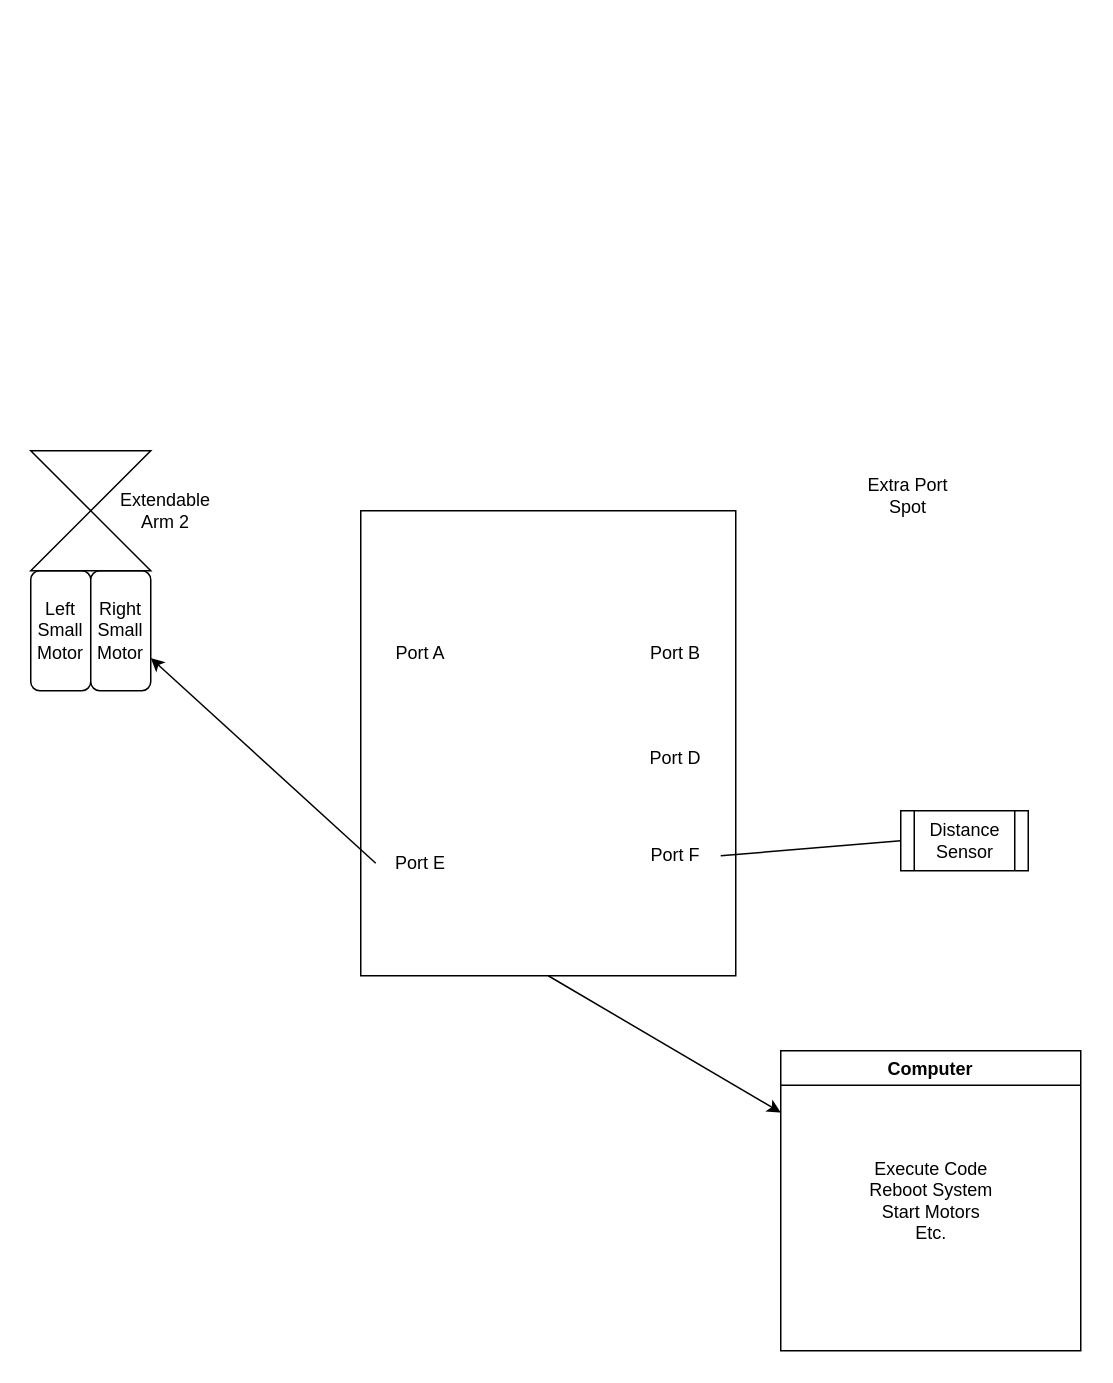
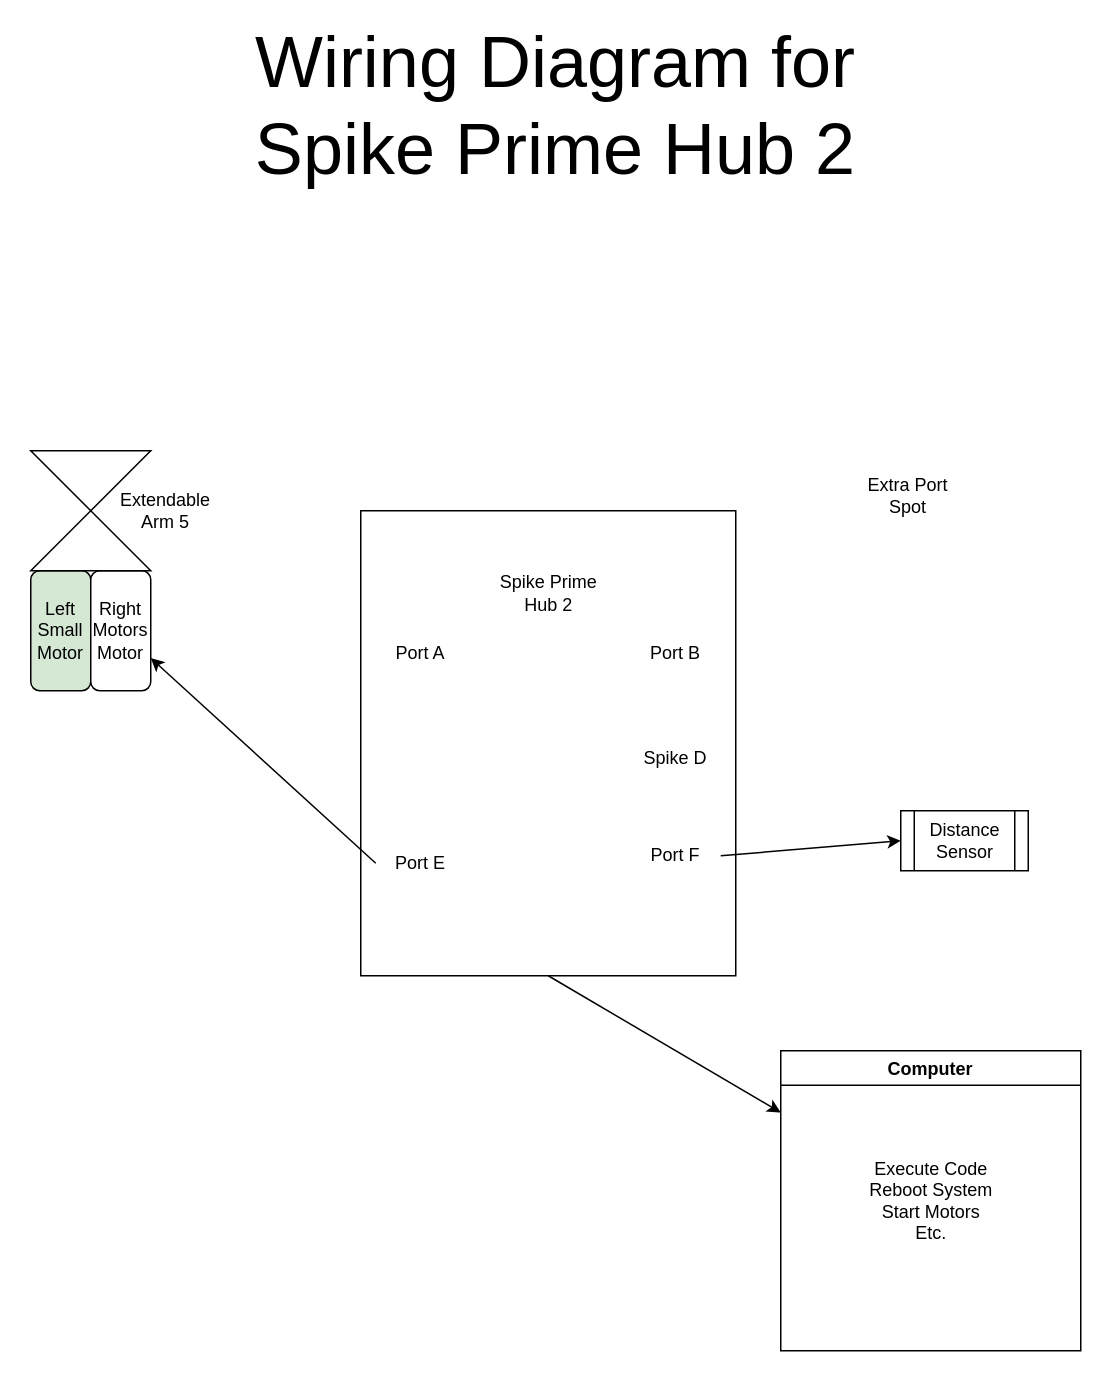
none -> (556, 106)
(166, 511) -> (166, 511)
none -> (549, 593)
(61, 631) -> (61, 631)
(121, 631) -> (121, 631)
(676, 758) -> (676, 758)
(893, 841) -> (889, 842)
